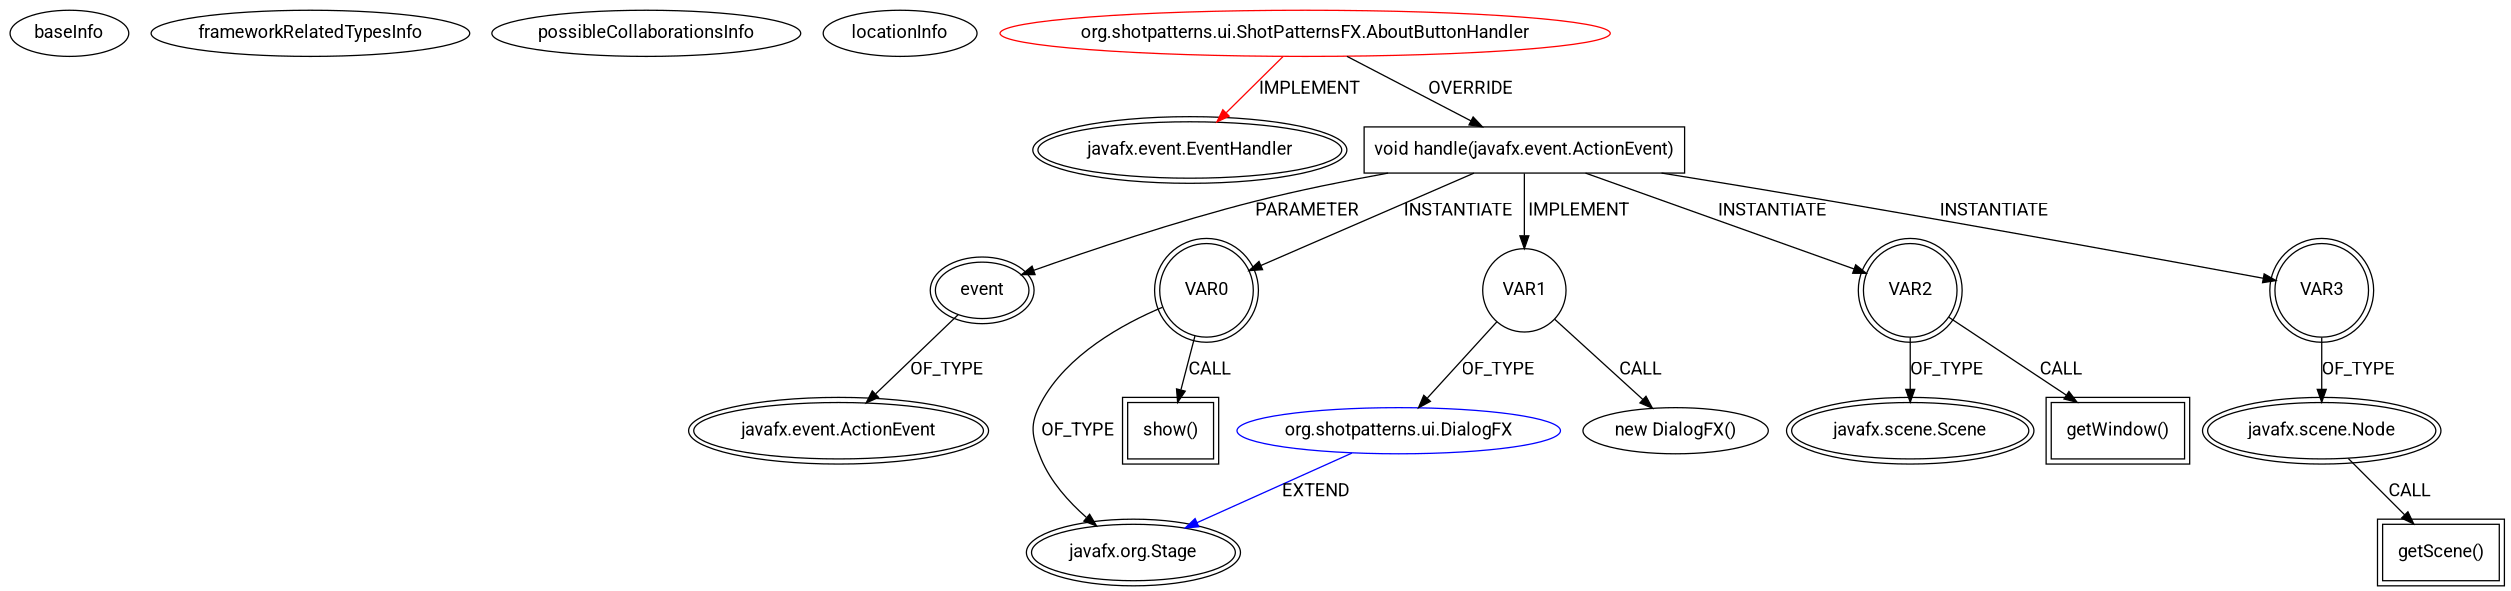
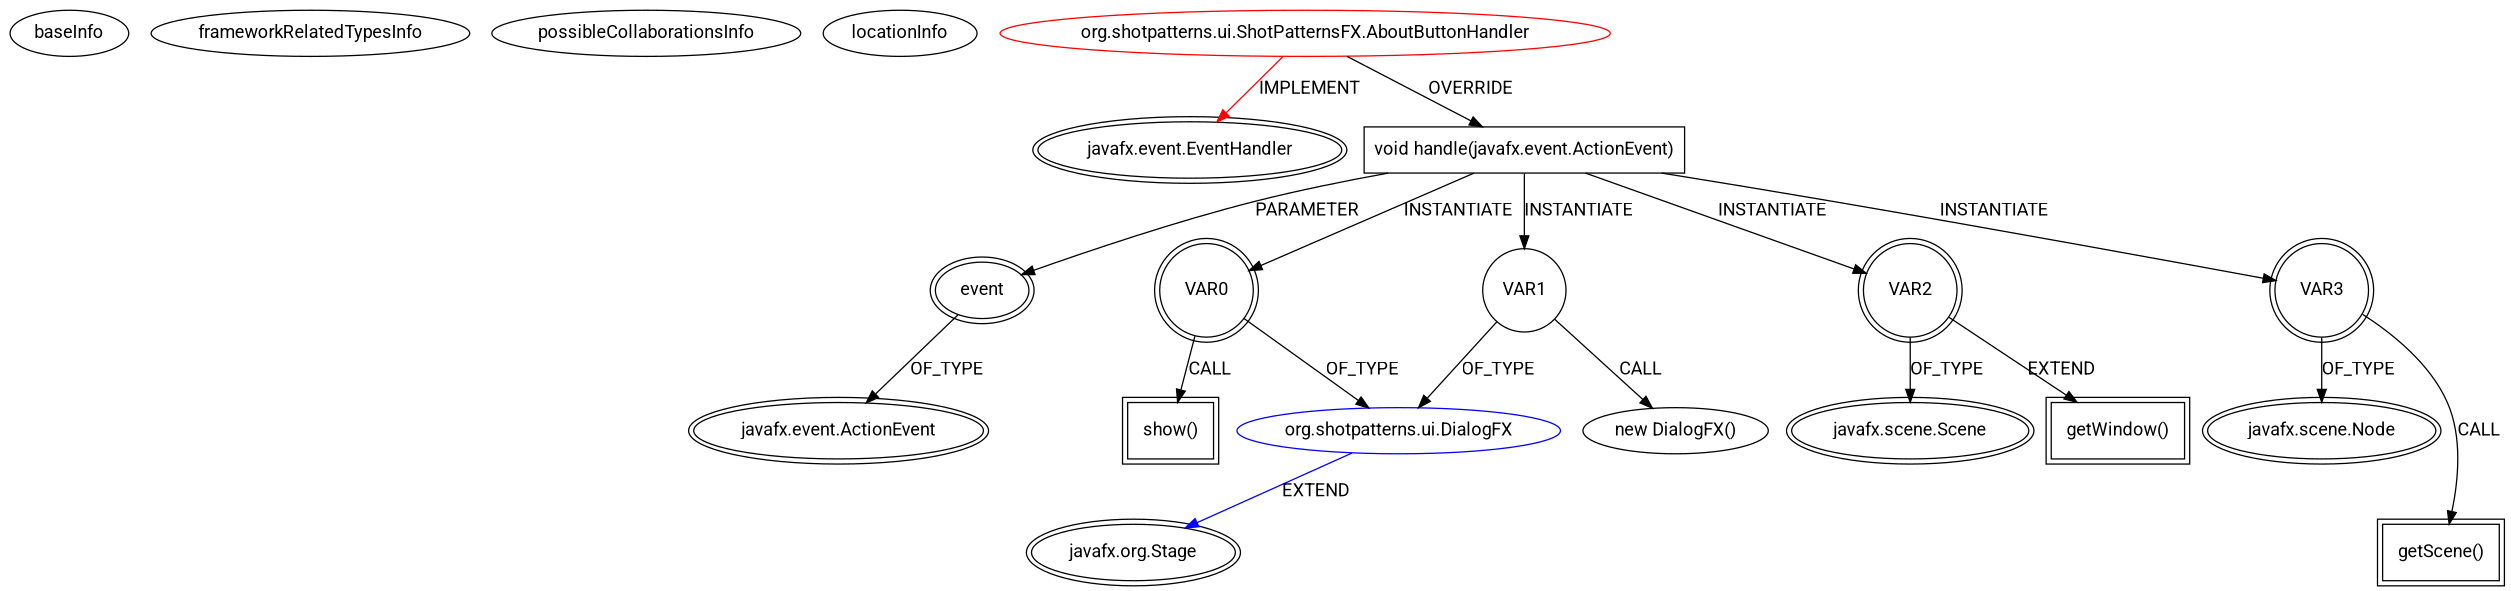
(1579, 211) -> (1579, 211)
(2061, 370) -> (2061, 370)
(1047, 393) -> (1301, 360)
(2376, 487) -> (2444, 397)
